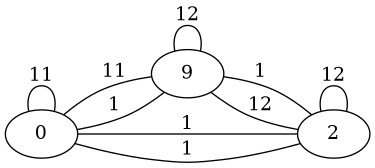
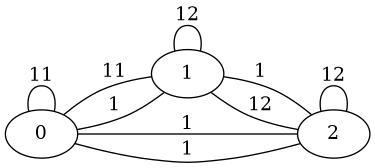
(188, 74) -> (188, 74)
